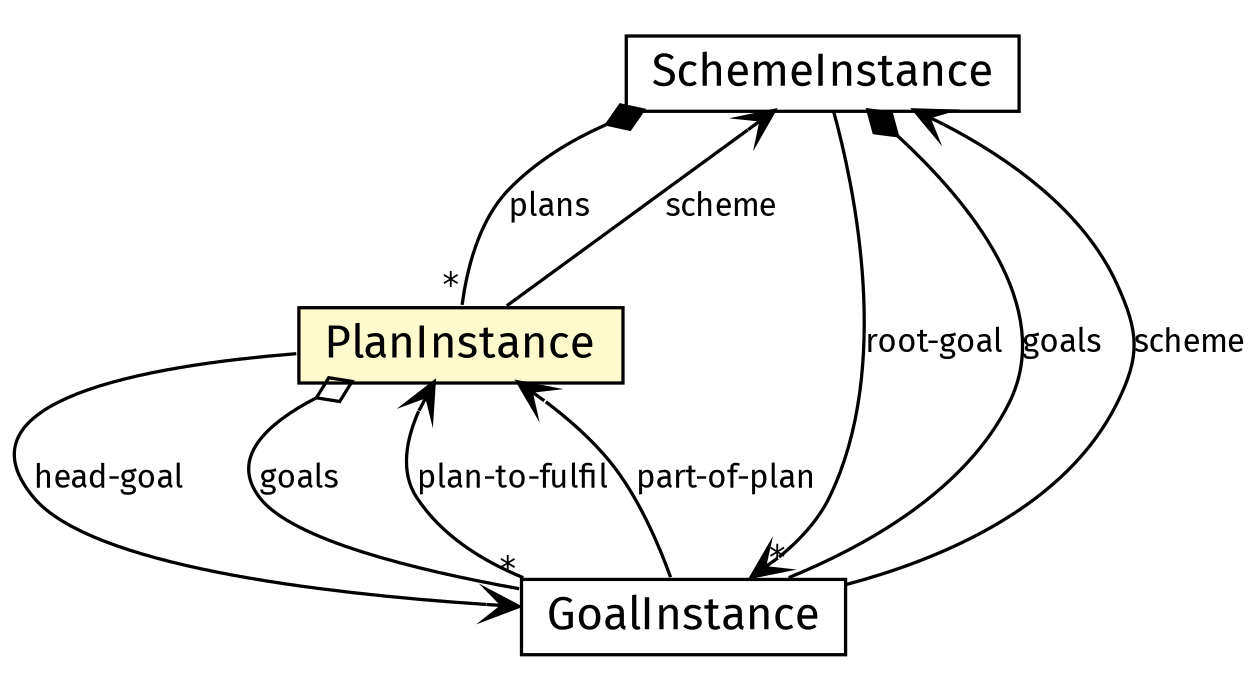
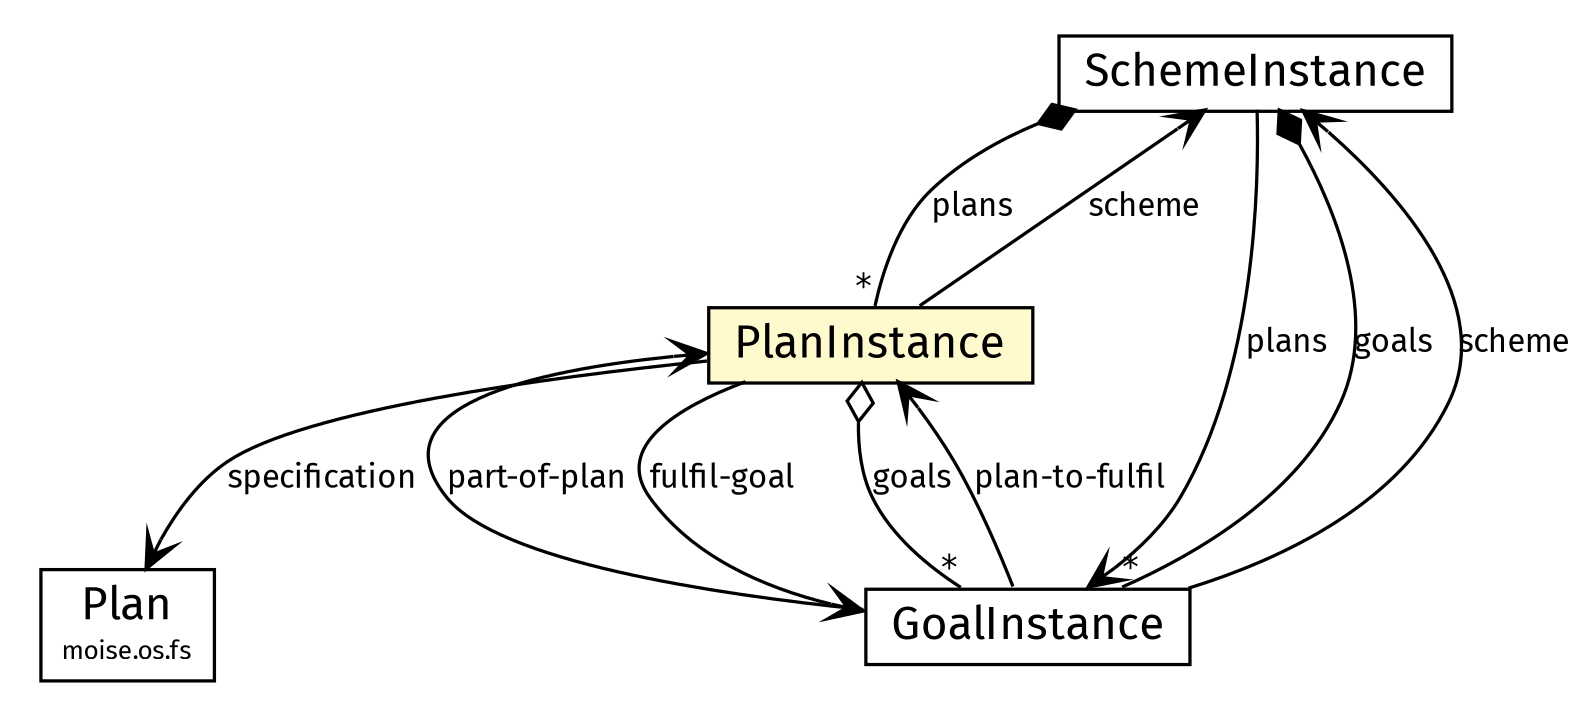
(936, 344) -> (1287, 344)
(109, 480) -> (723, 480)
none -> (126, 625)
